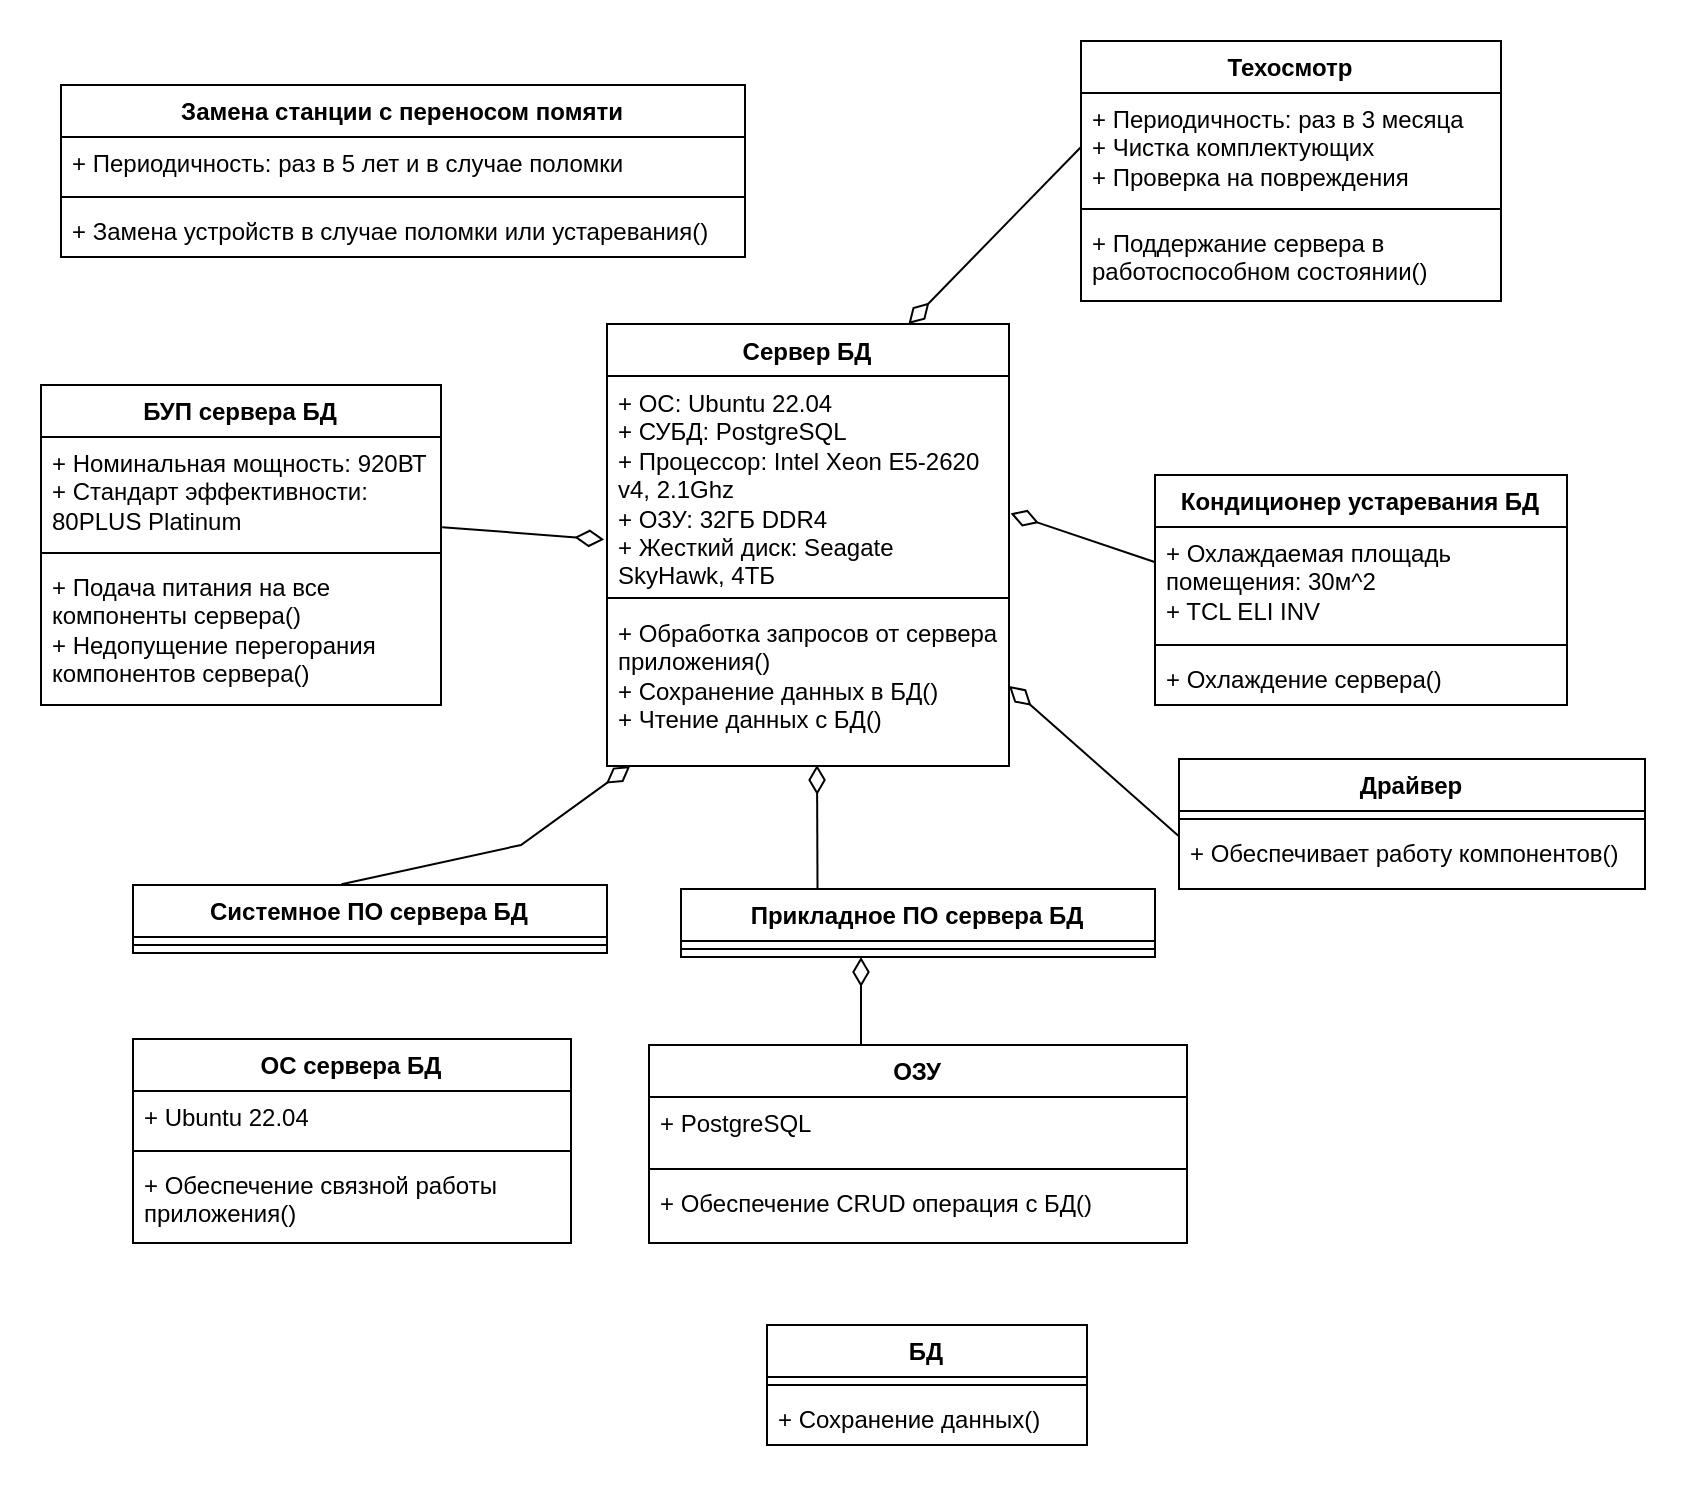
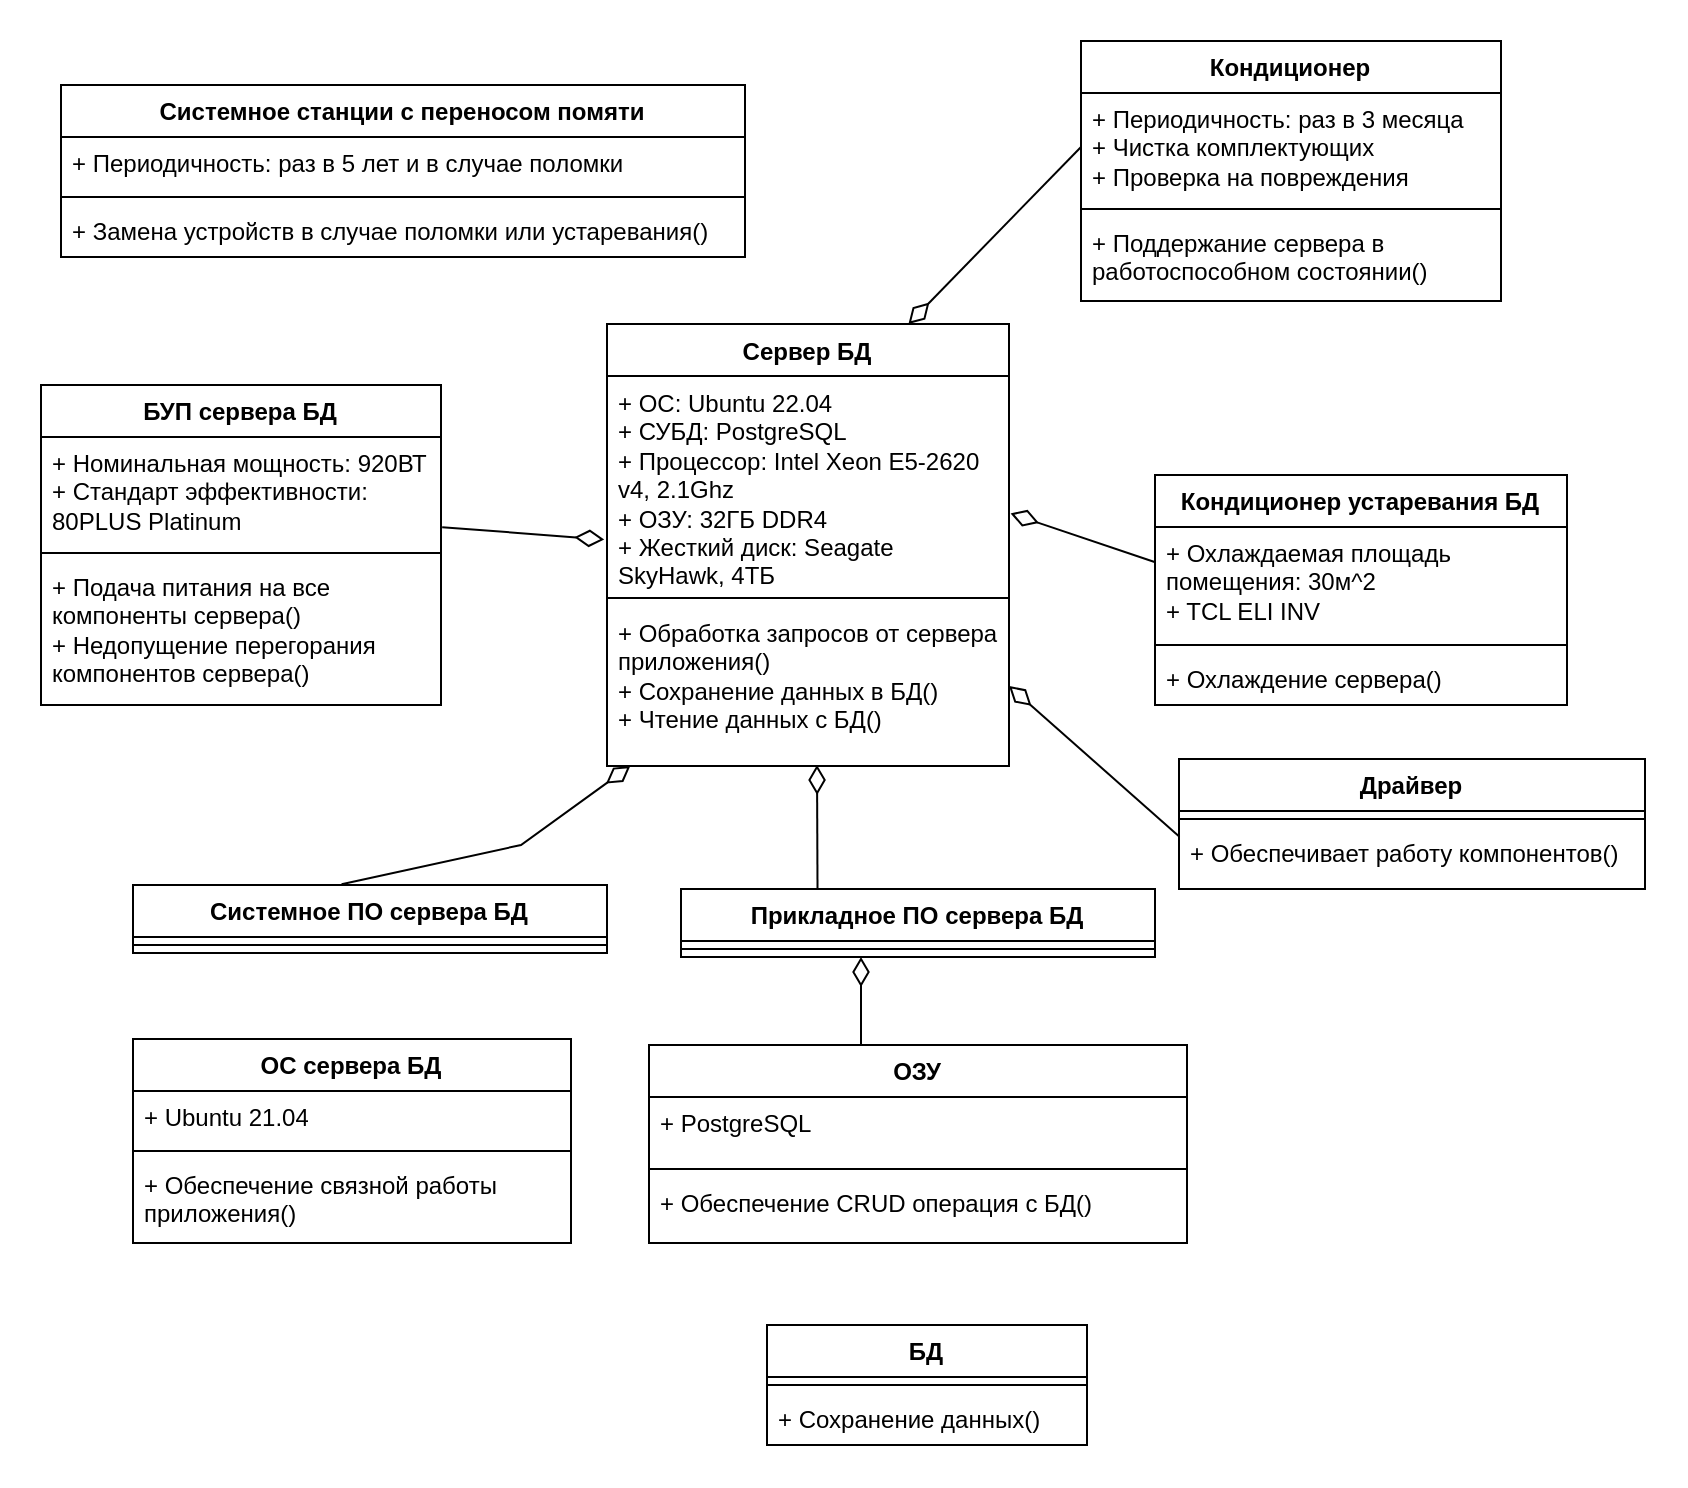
(1291, 69) -> (1291, 69)
(403, 113) -> (403, 113)
(230, 1119) -> (230, 1119)
